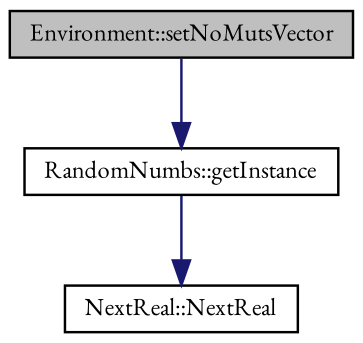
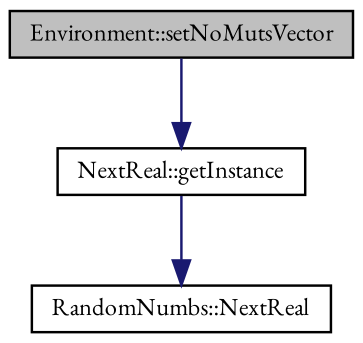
(181, 172) -> (181, 172)
(181, 309) -> (181, 309)
